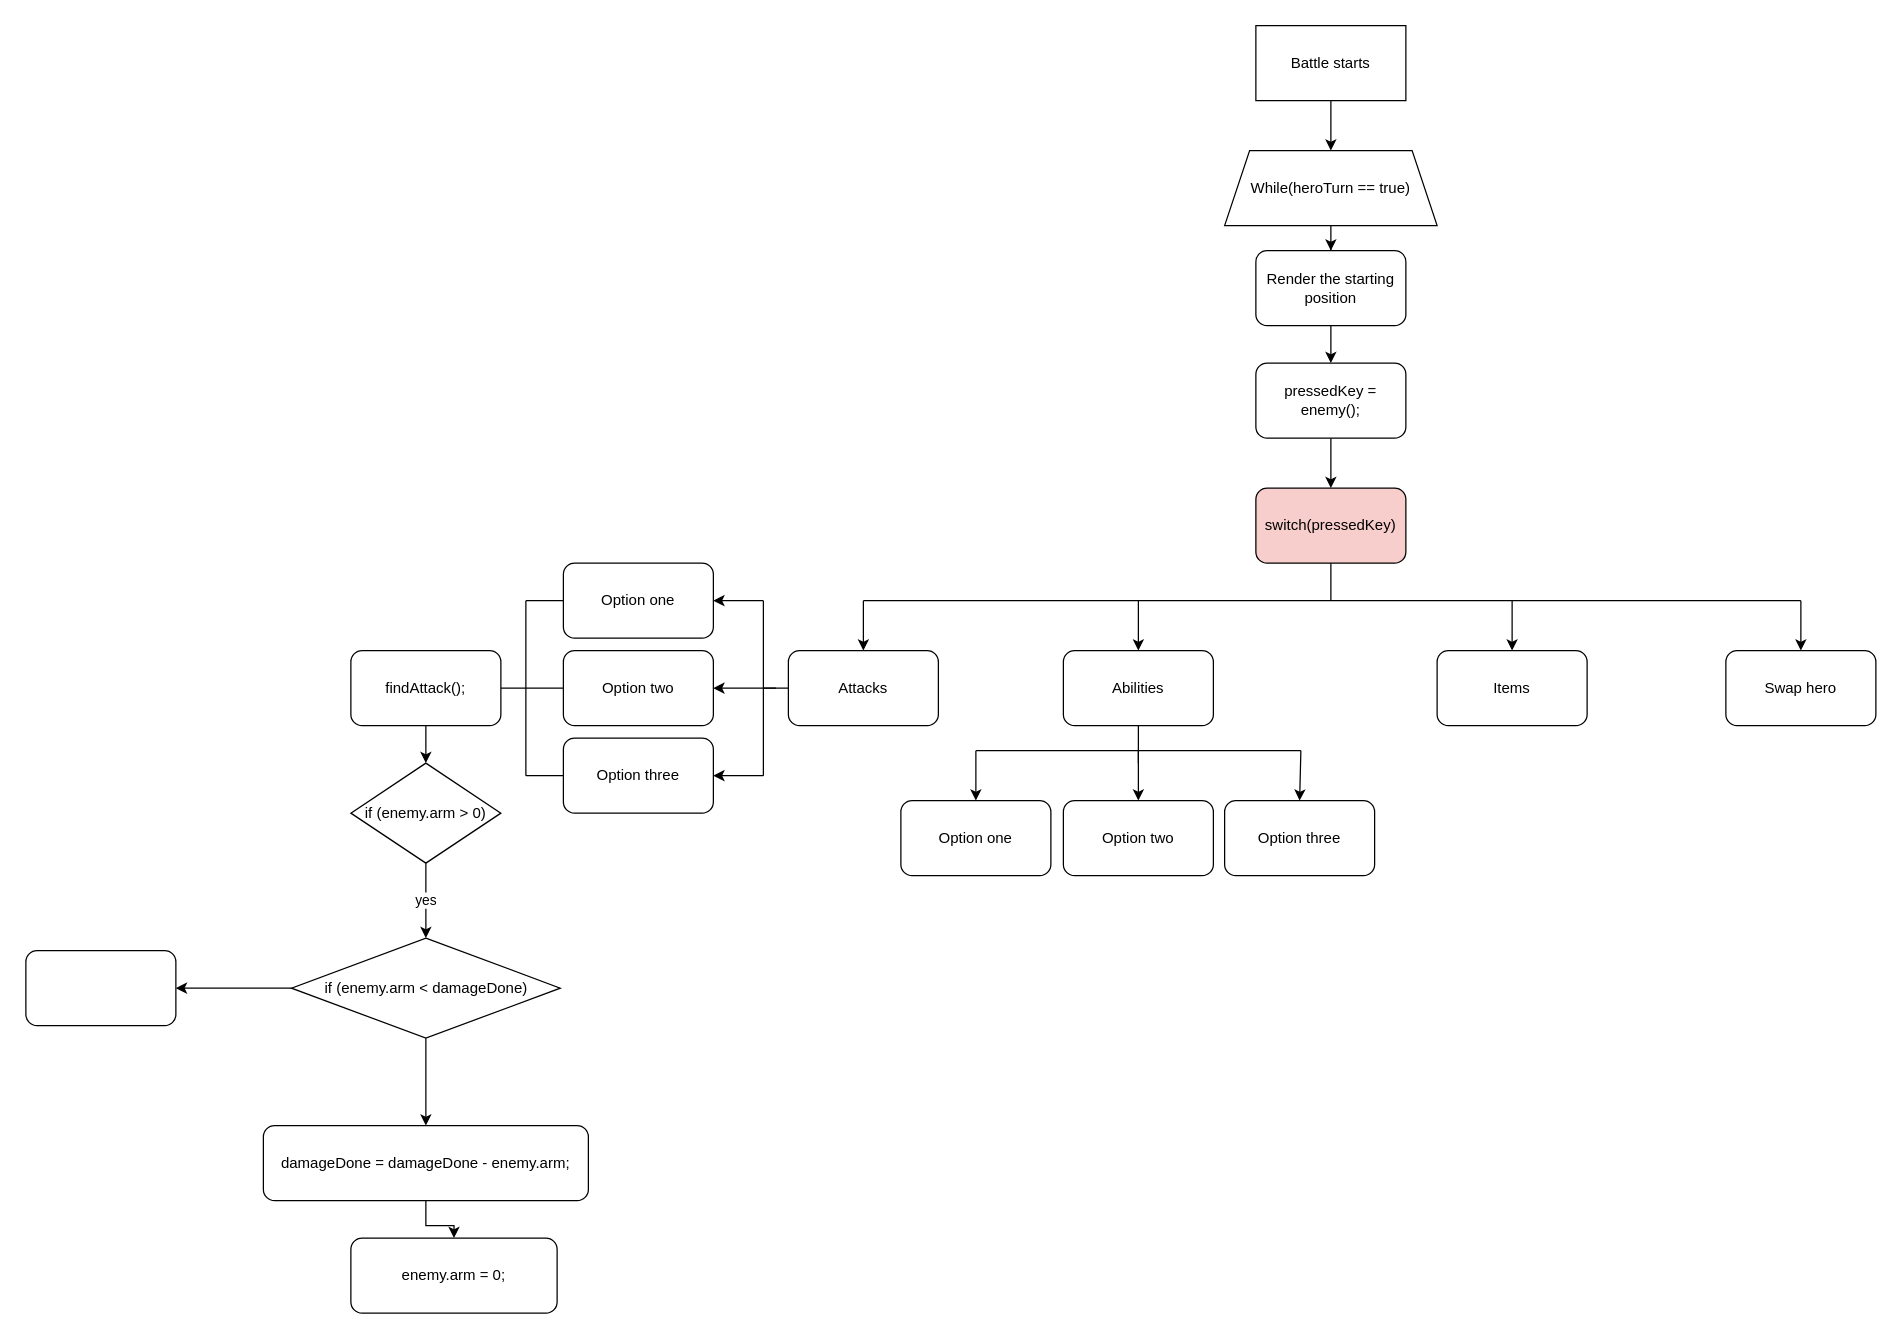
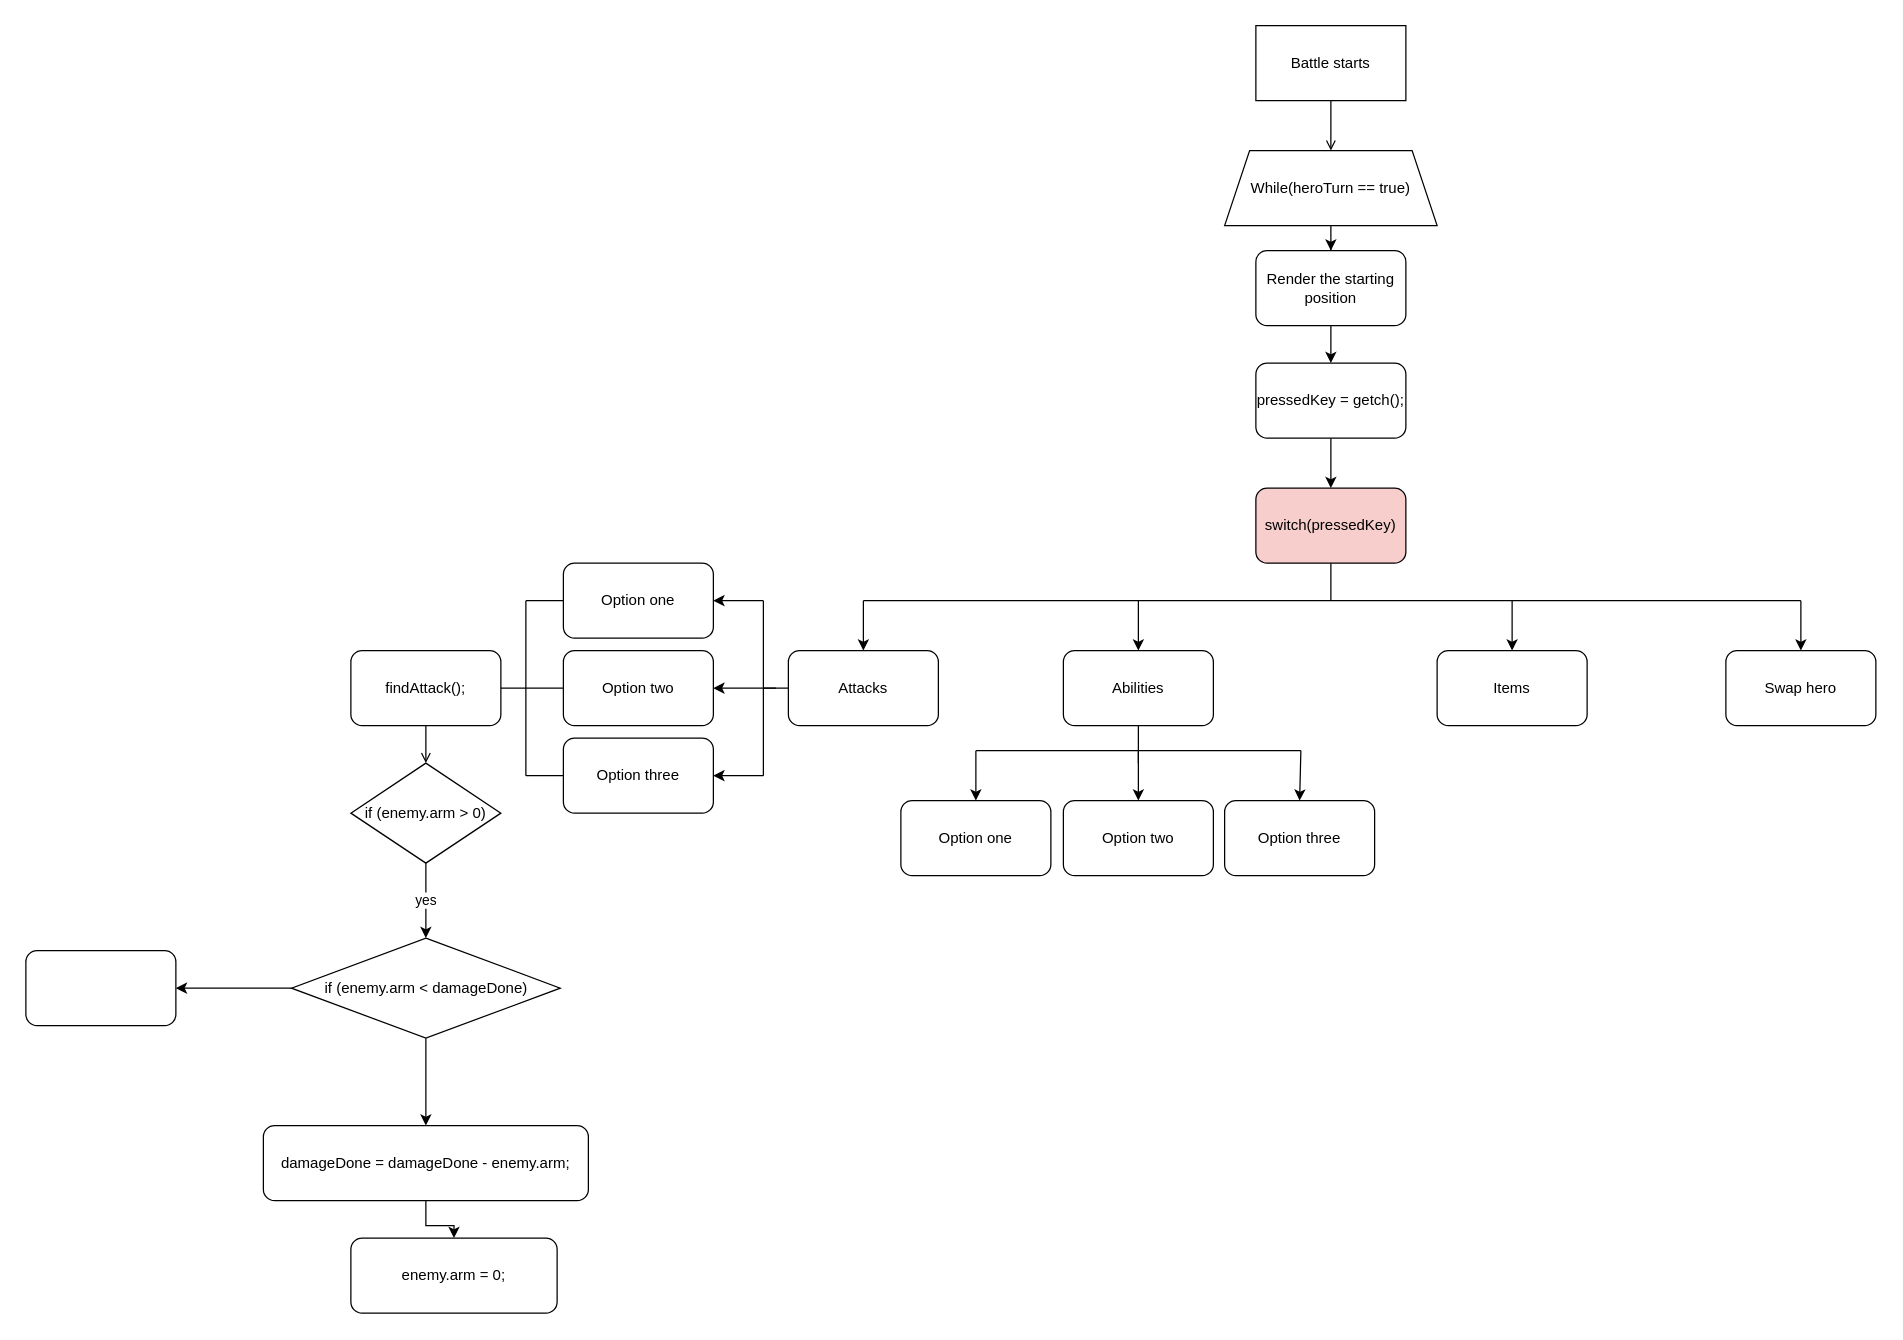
(1331, 141) -> (1331, 142)
(1331, 401) -> (1331, 401)
(426, 753) -> (426, 755)
